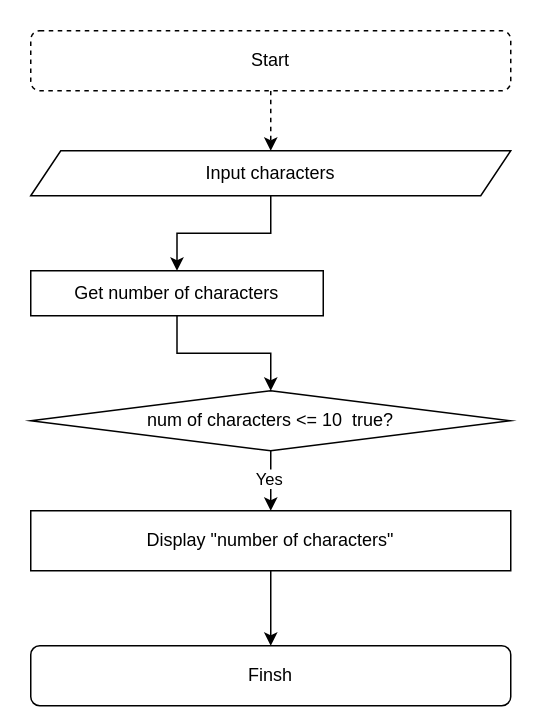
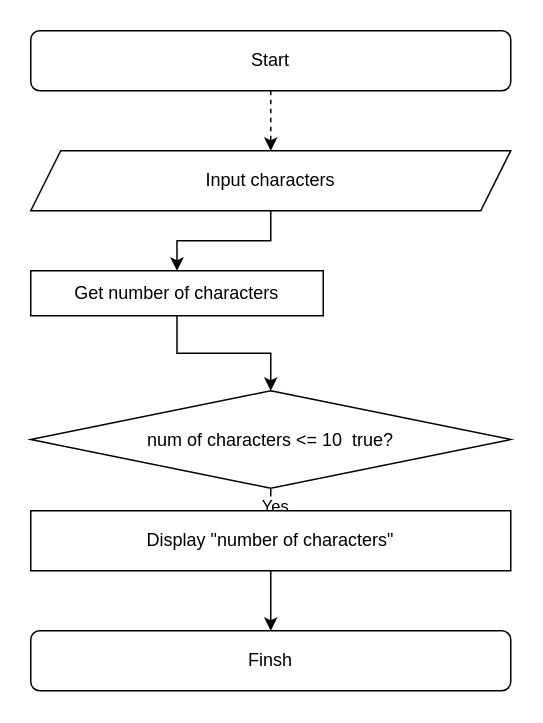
(271, 61) -> (271, 61)
(271, 173) -> (271, 181)
(271, 421) -> (271, 440)
(271, 676) -> (271, 661)
